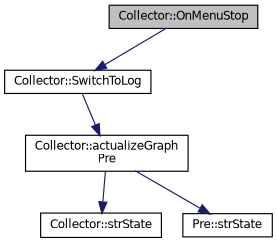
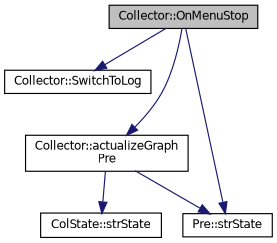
(89, 109) -> (167, 82)
none -> (204, 115)
(101, 225) -> (101, 225)
